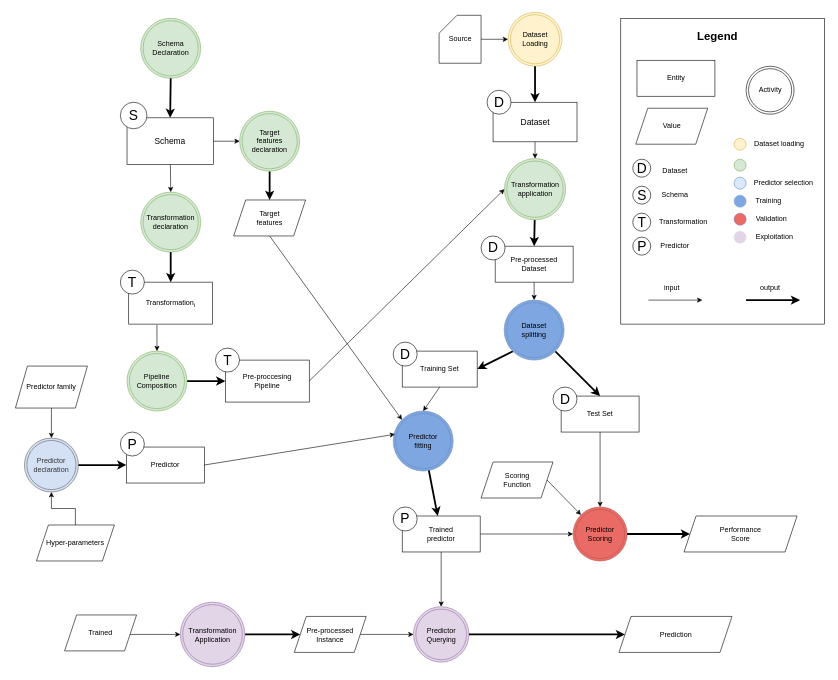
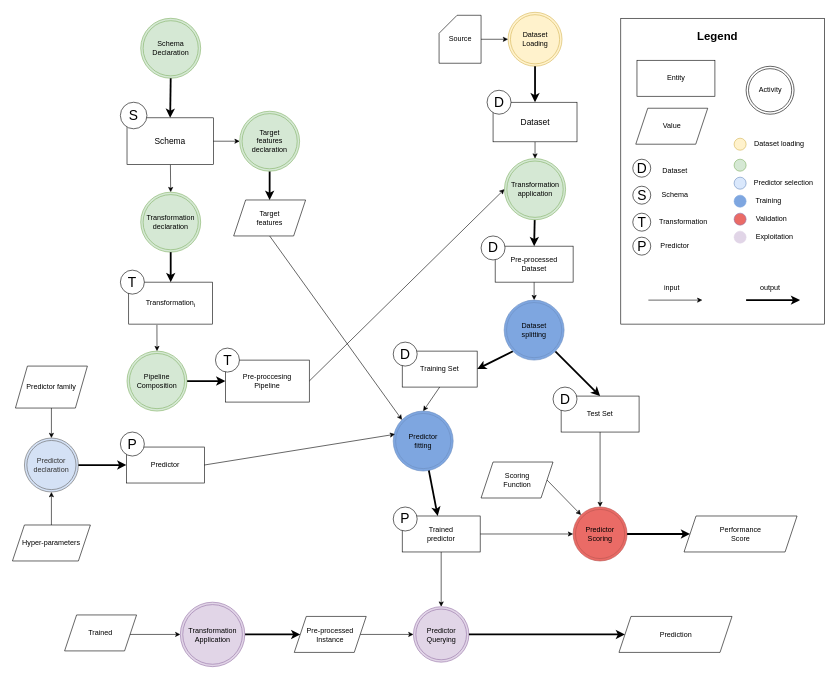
(75, 543) -> (51, 543)
